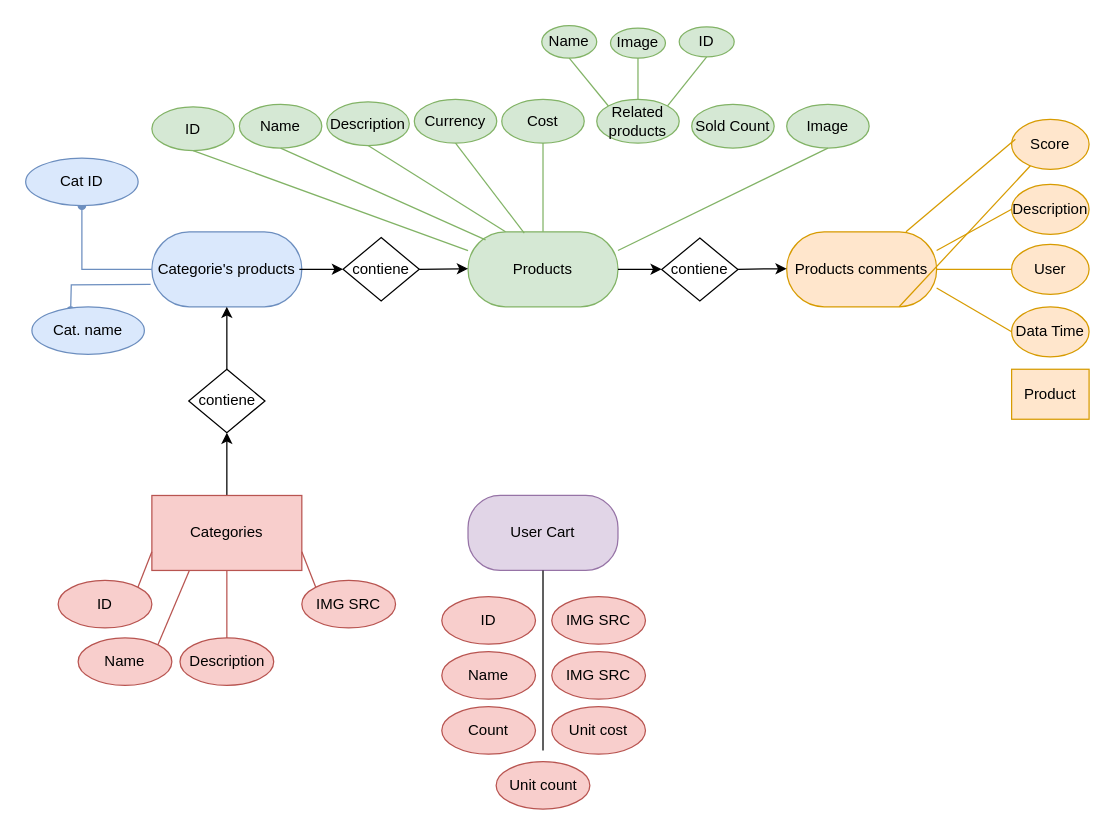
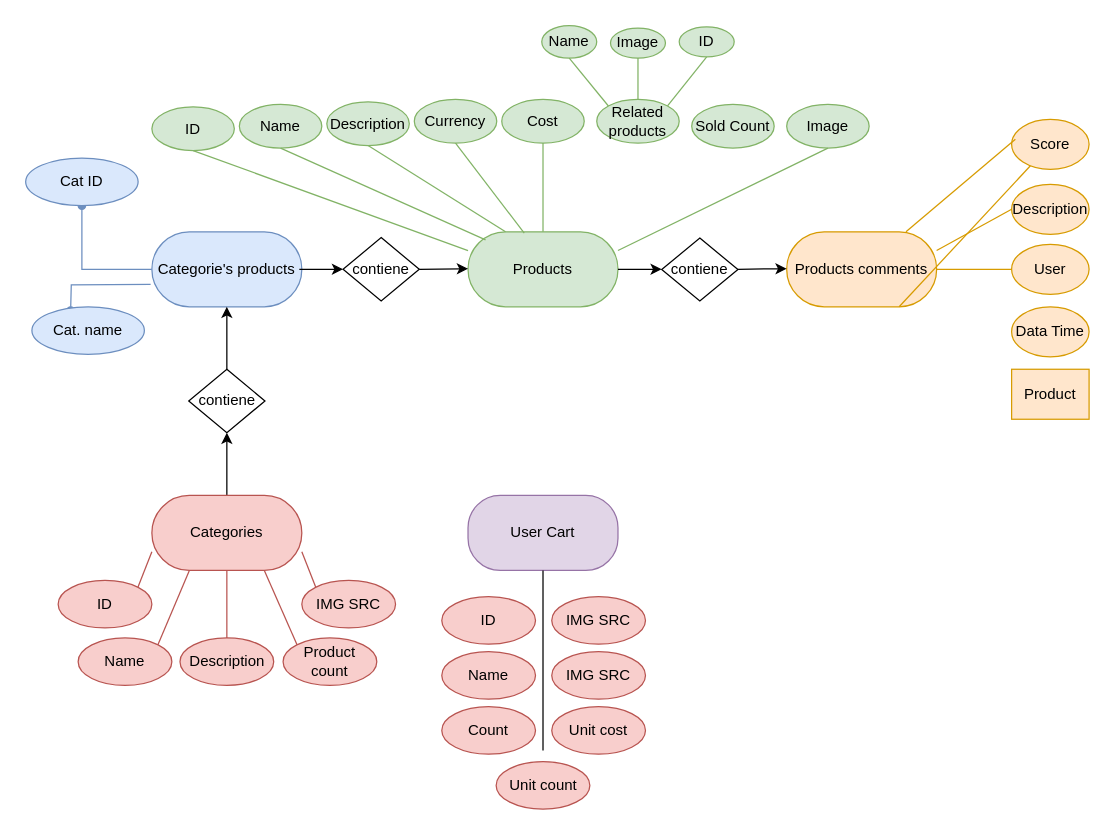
(974, 310) -> none
(227, 533) -> (227, 533)
none -> (281, 608)
none -> (330, 662)
